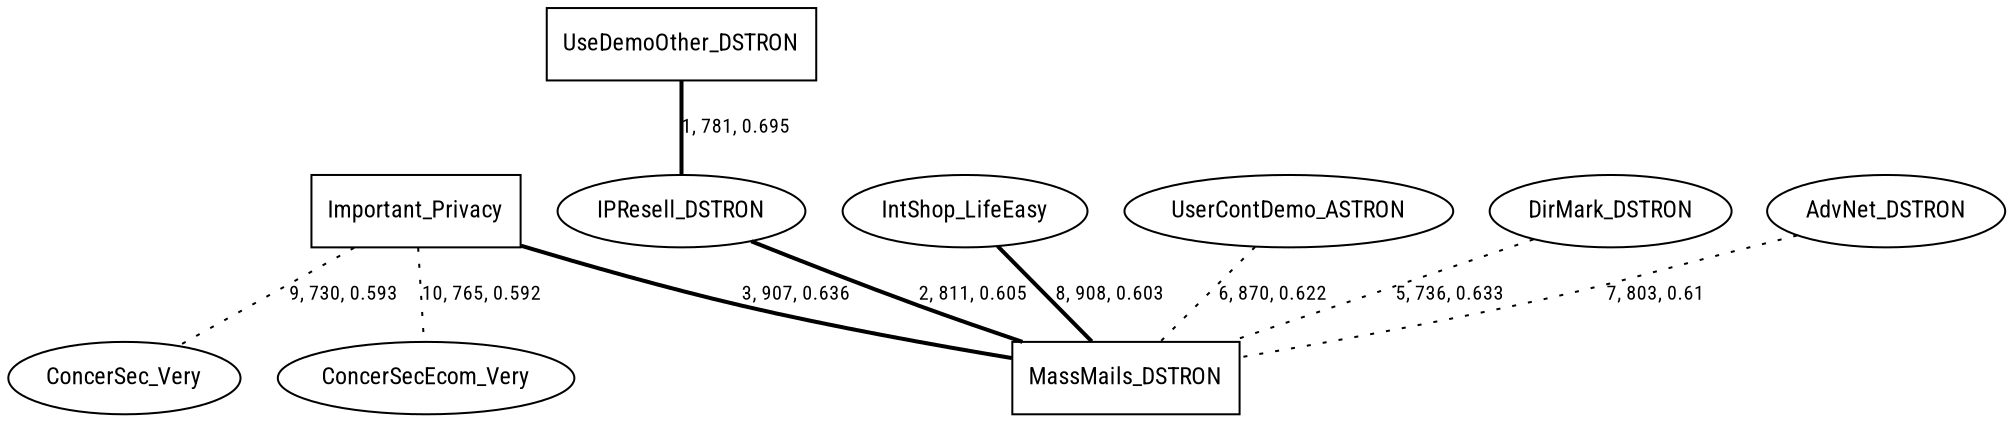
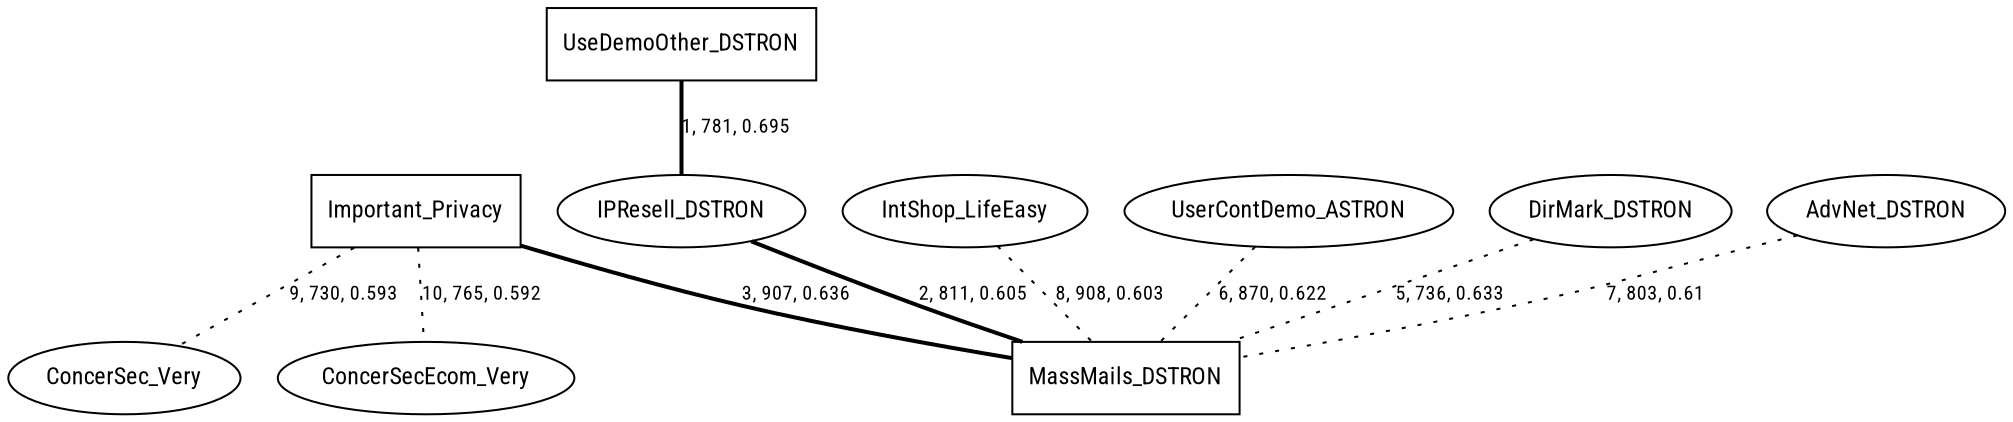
(1045, 294) -> (1045, 294)
